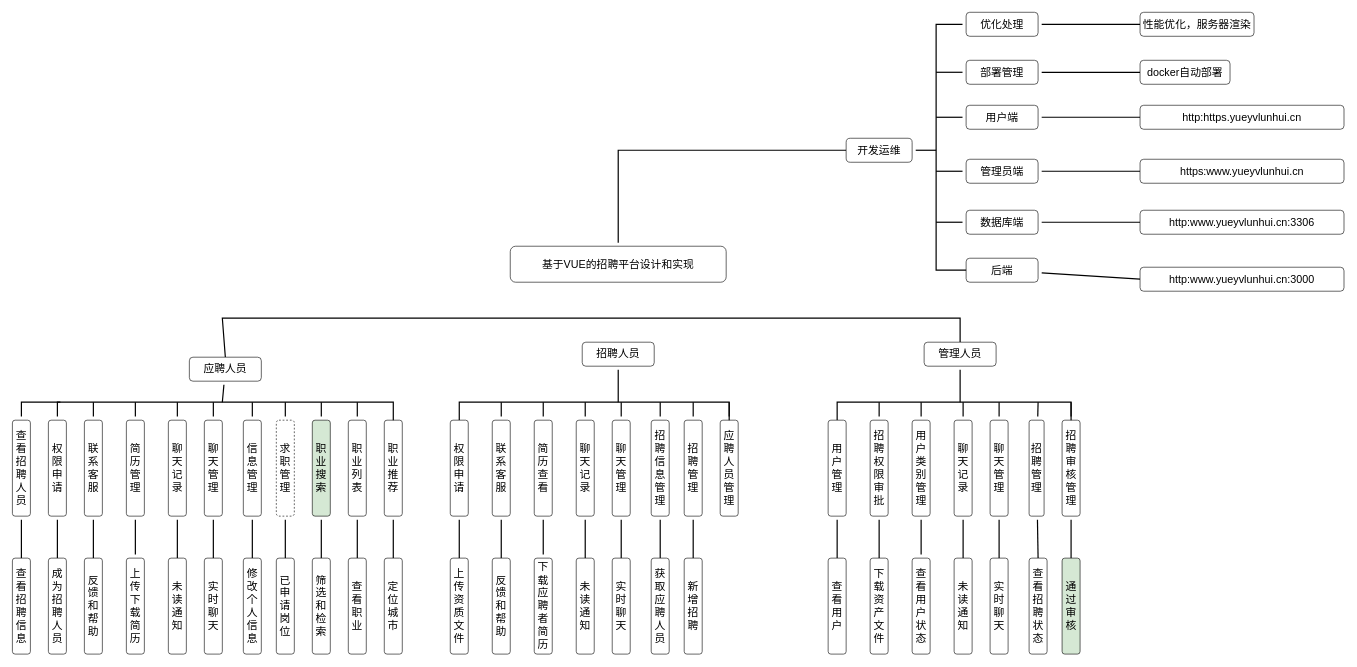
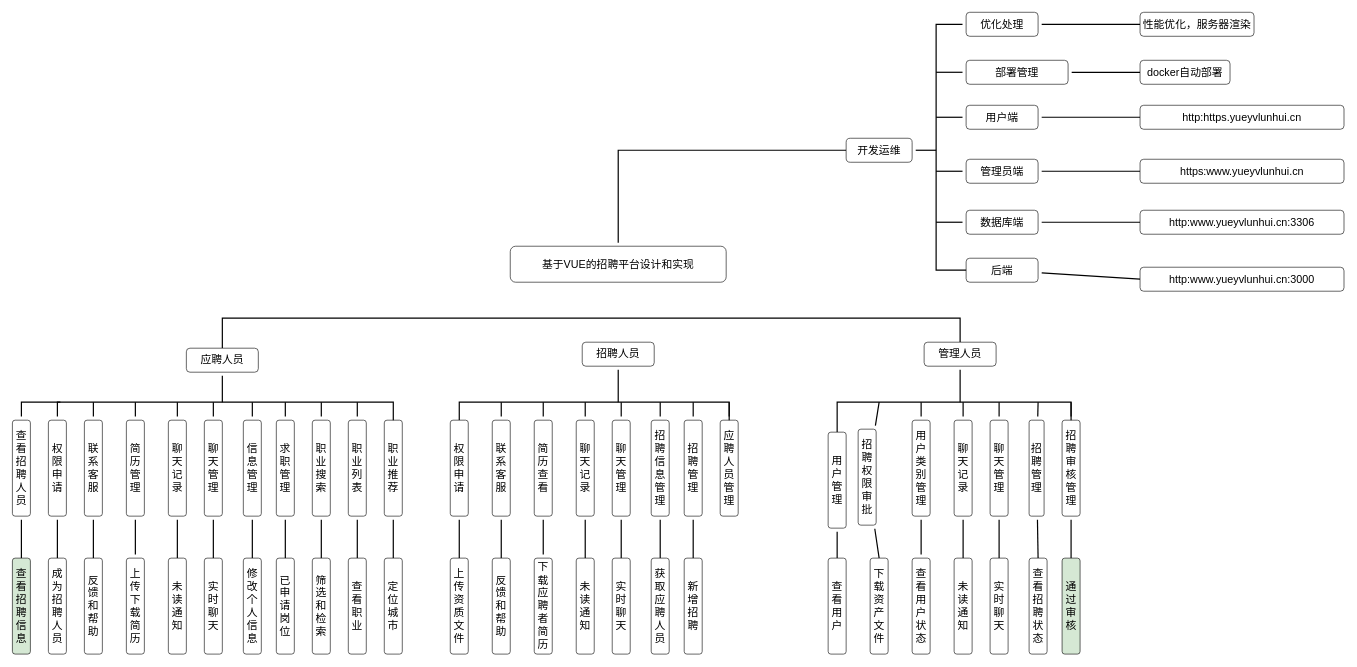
(1002, 72) -> (1017, 72)
(225, 369) -> (222, 360)
(285, 468) -> (285, 468)
(321, 468) -> (321, 468)
(837, 468) -> (837, 480)
(879, 468) -> (867, 477)
(21, 606) -> (21, 606)
